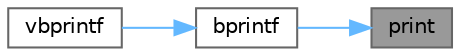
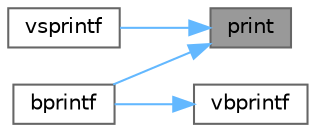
none -> (64, 28)
(148, 28) -> (144, 104)
